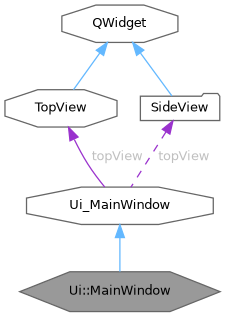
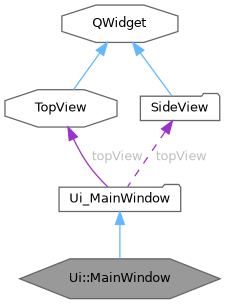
(120, 206) -> (120, 199)
